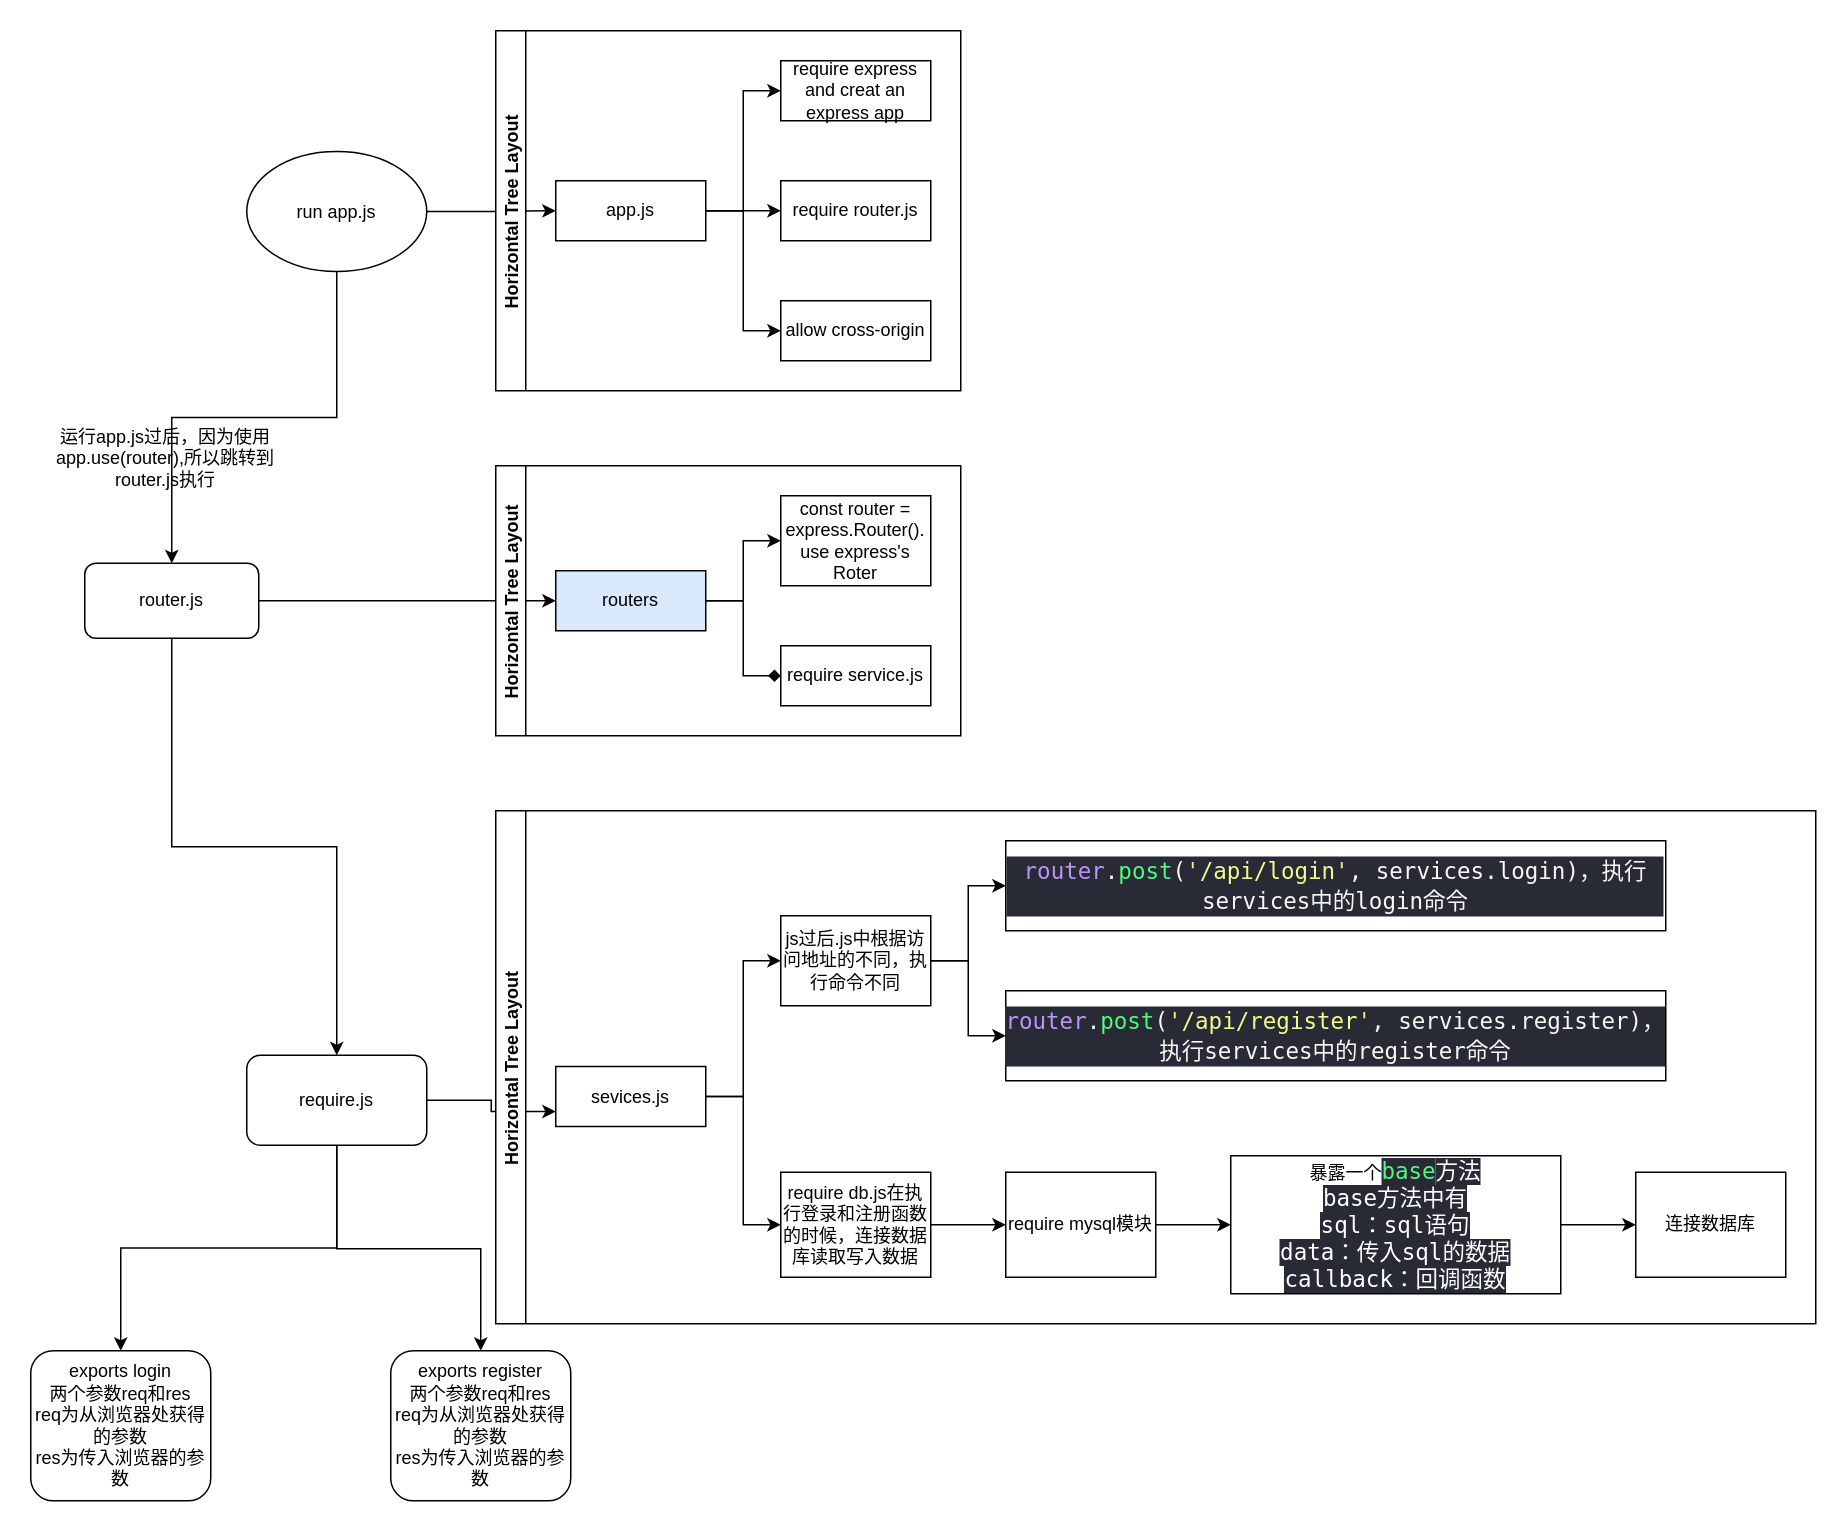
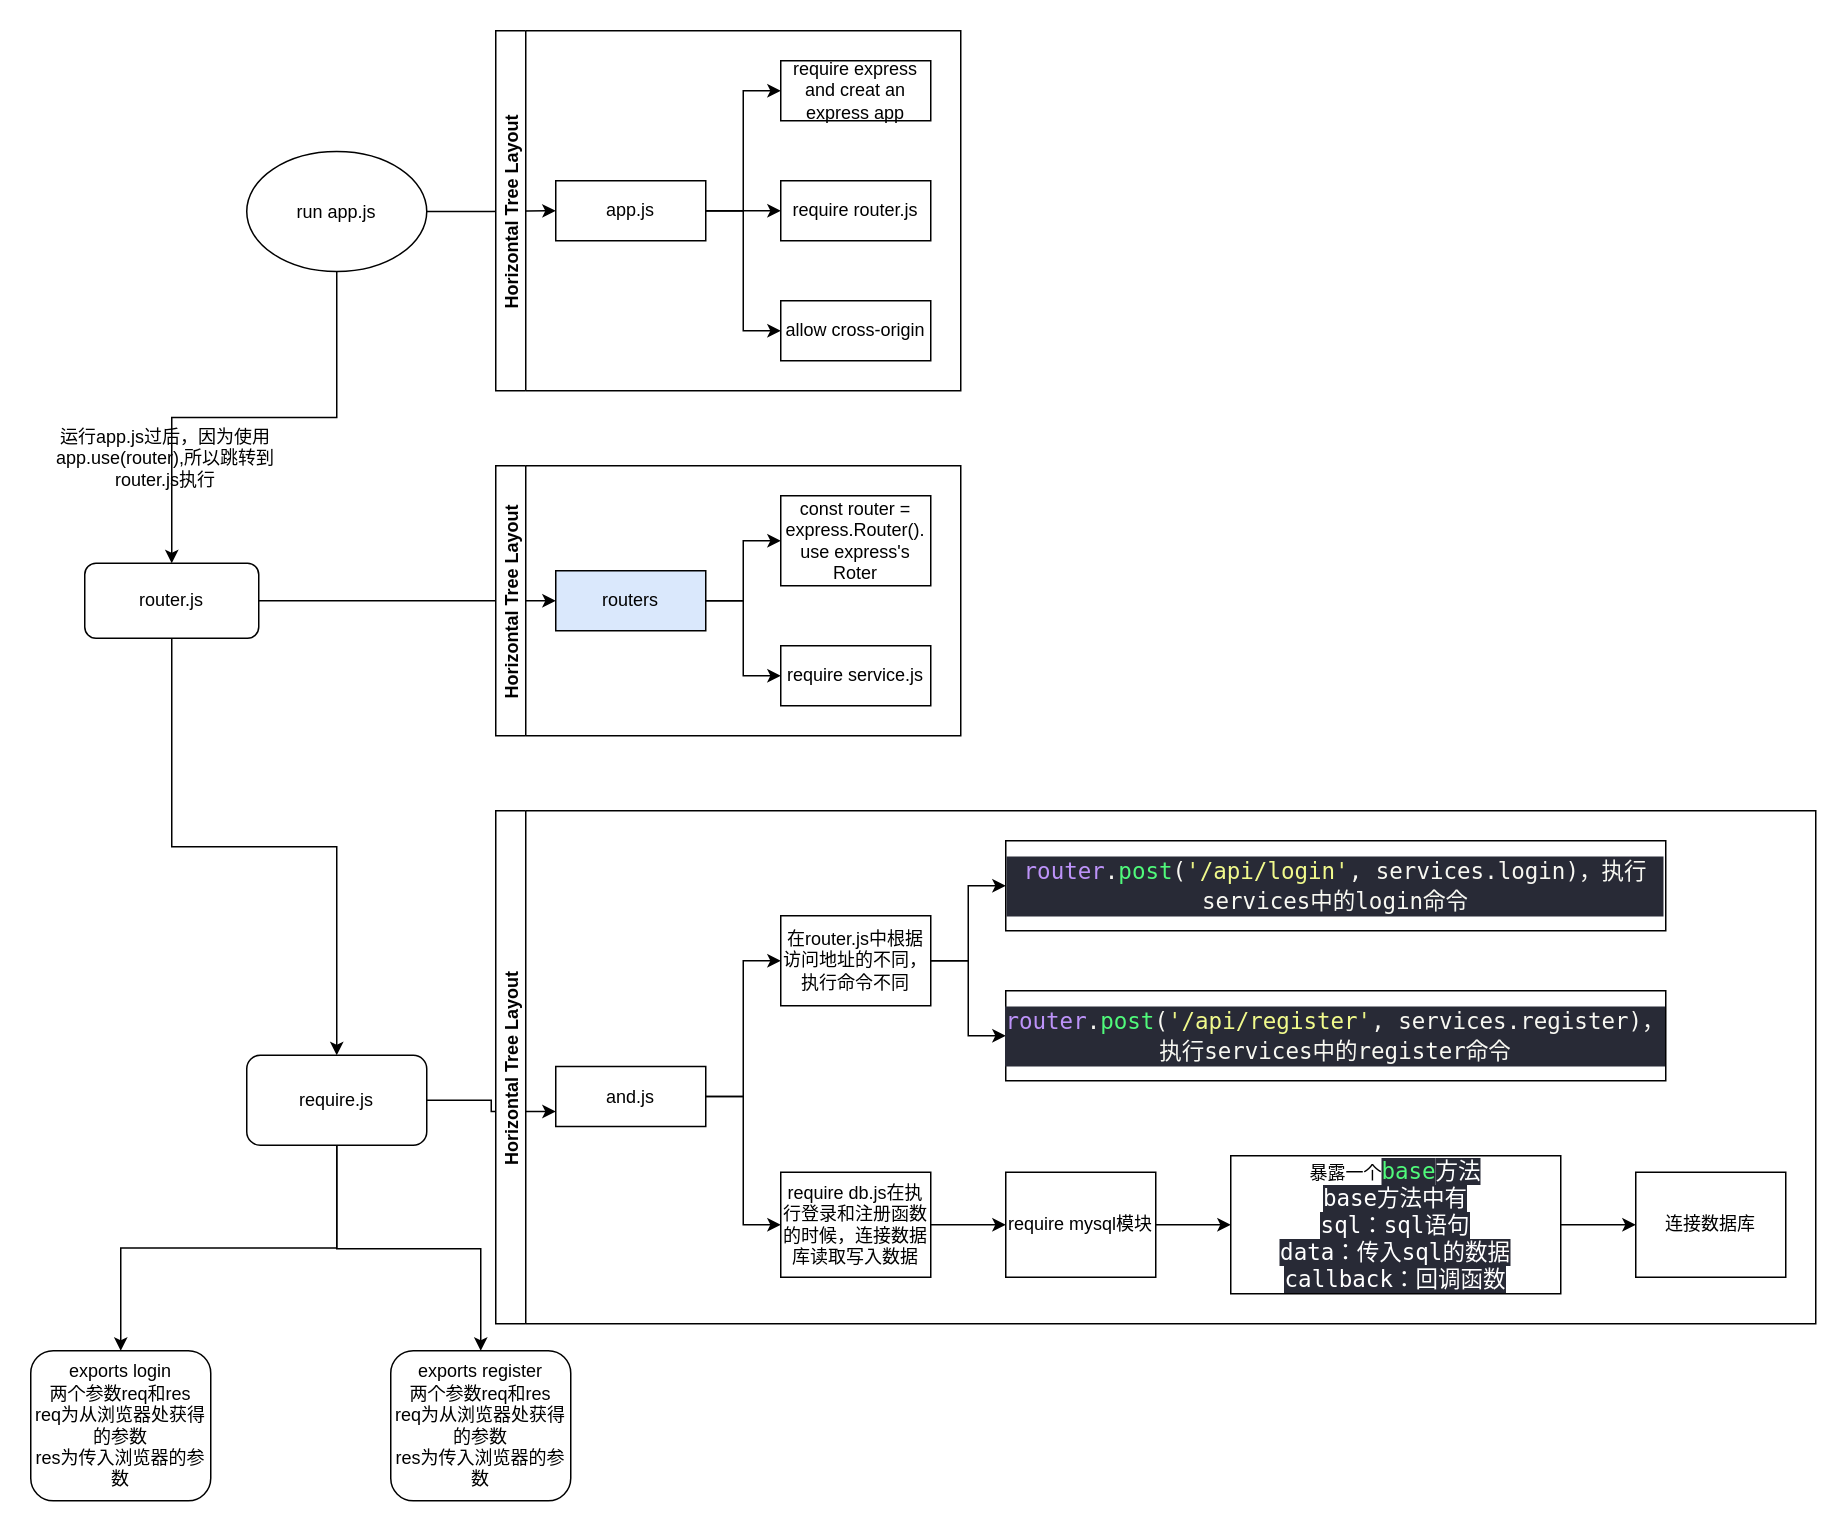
(768, 676) -> (769, 676)
(856, 961) -> (856, 961)
(631, 1097) -> (631, 1097)
